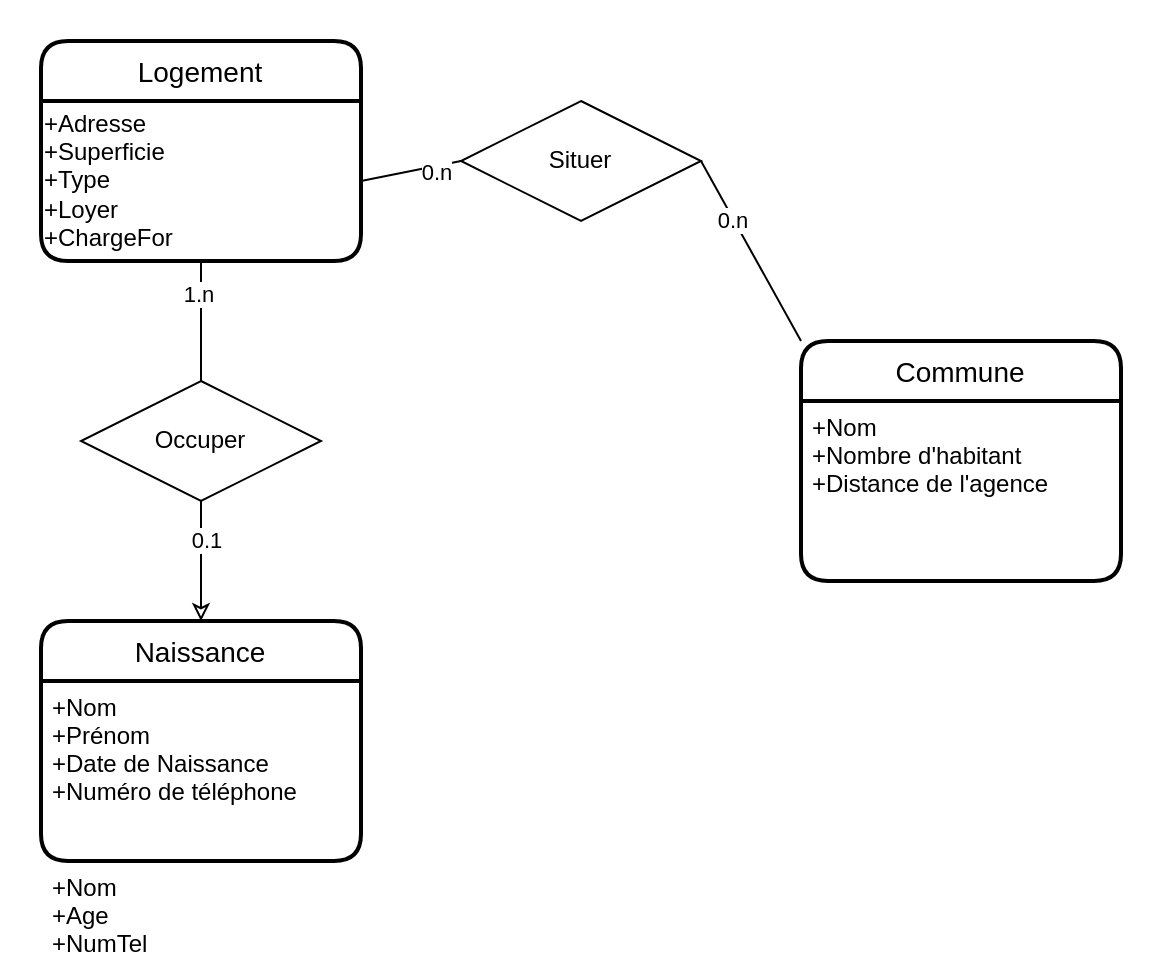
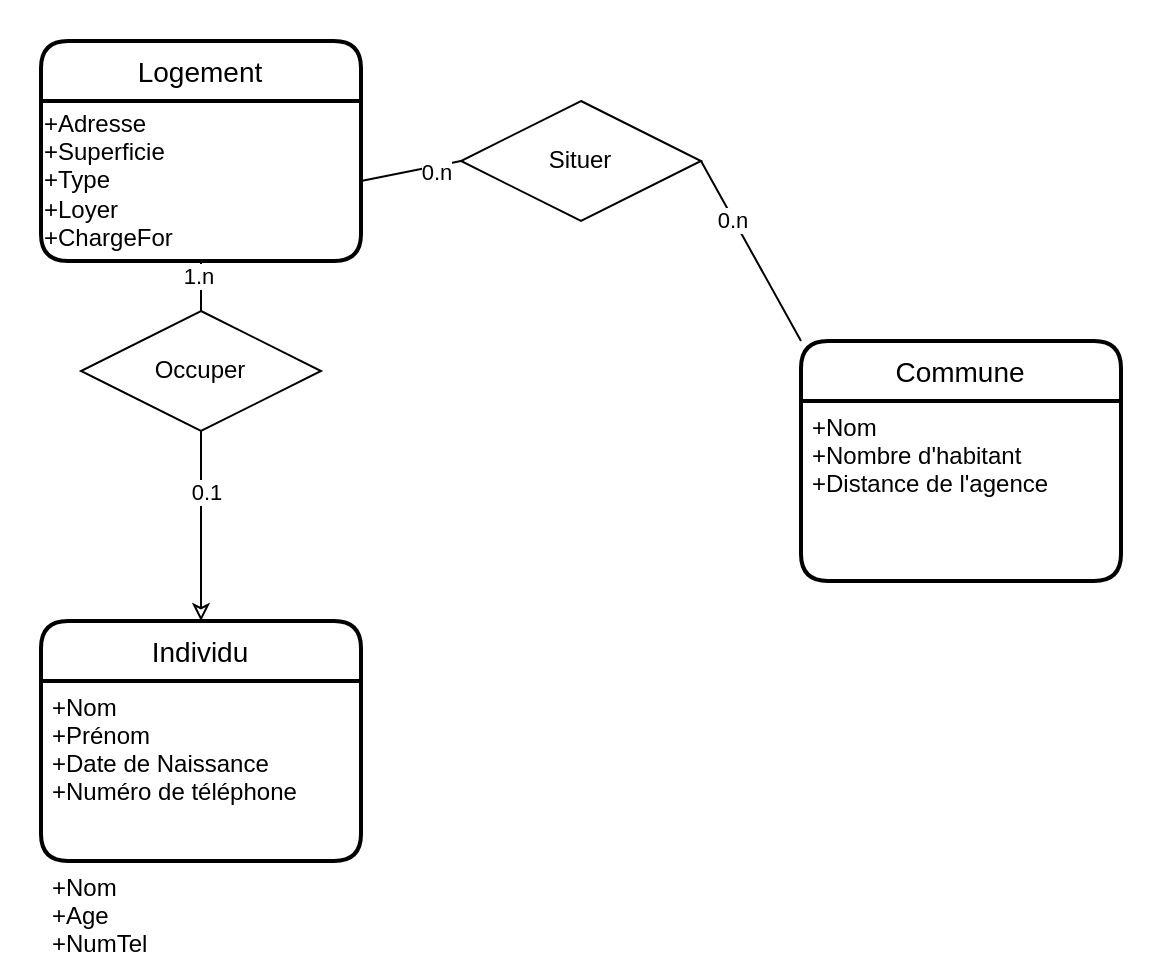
(201, 441) -> (201, 371)
(200, 653) -> (200, 653)
